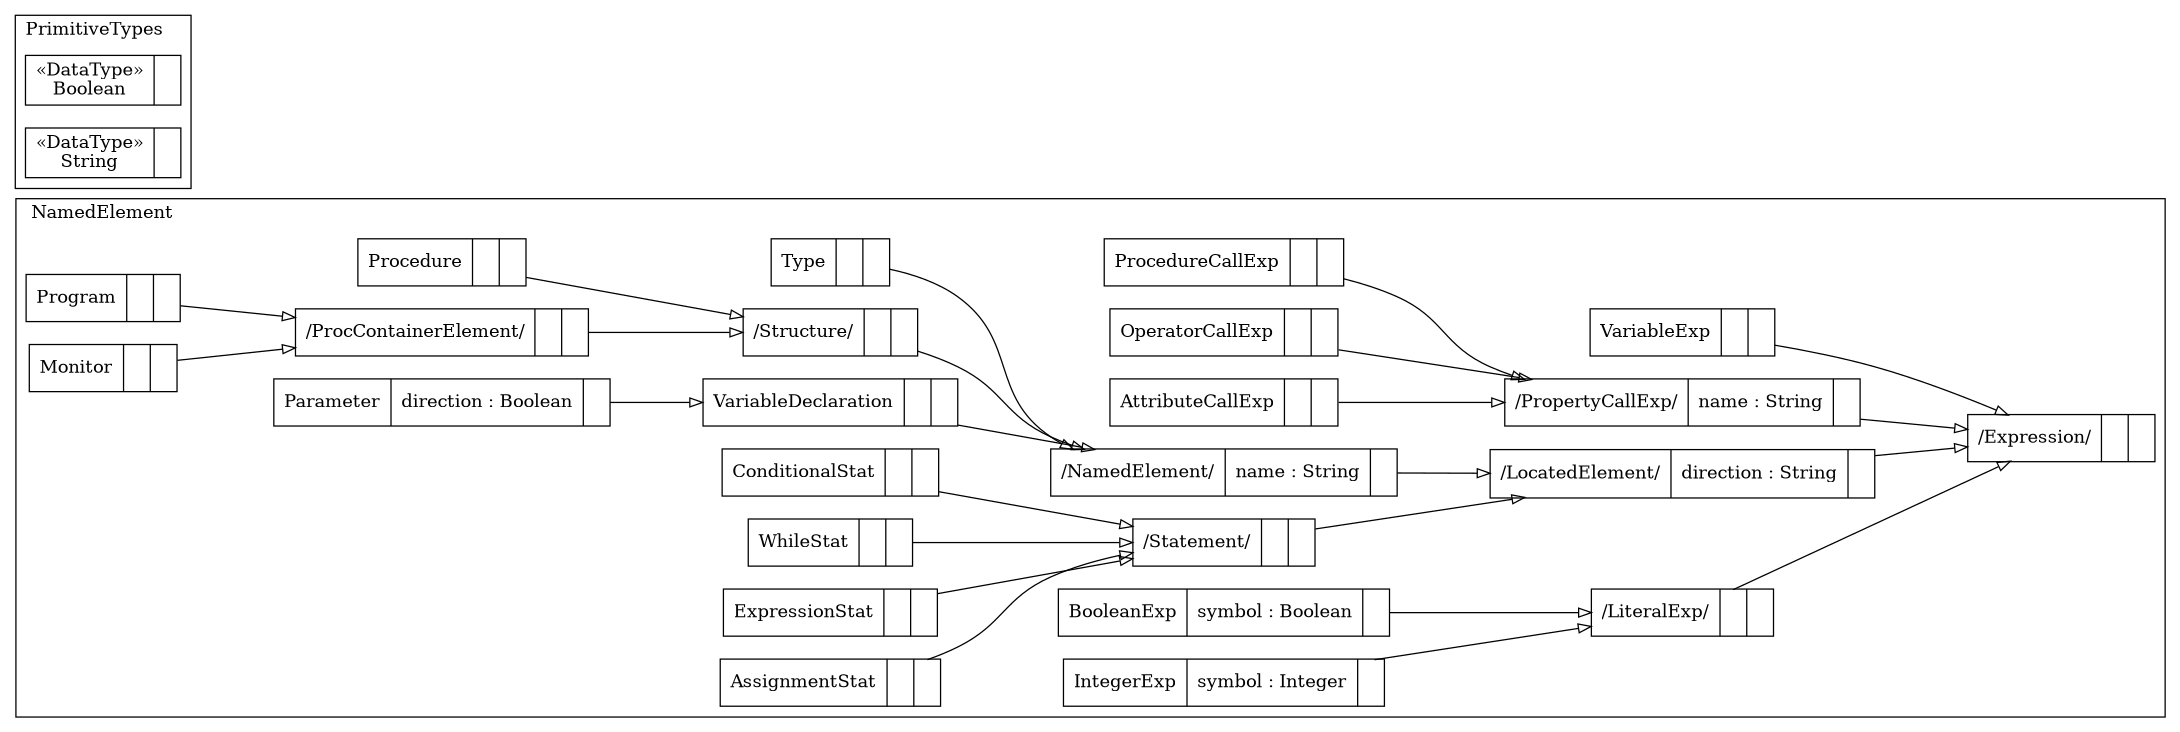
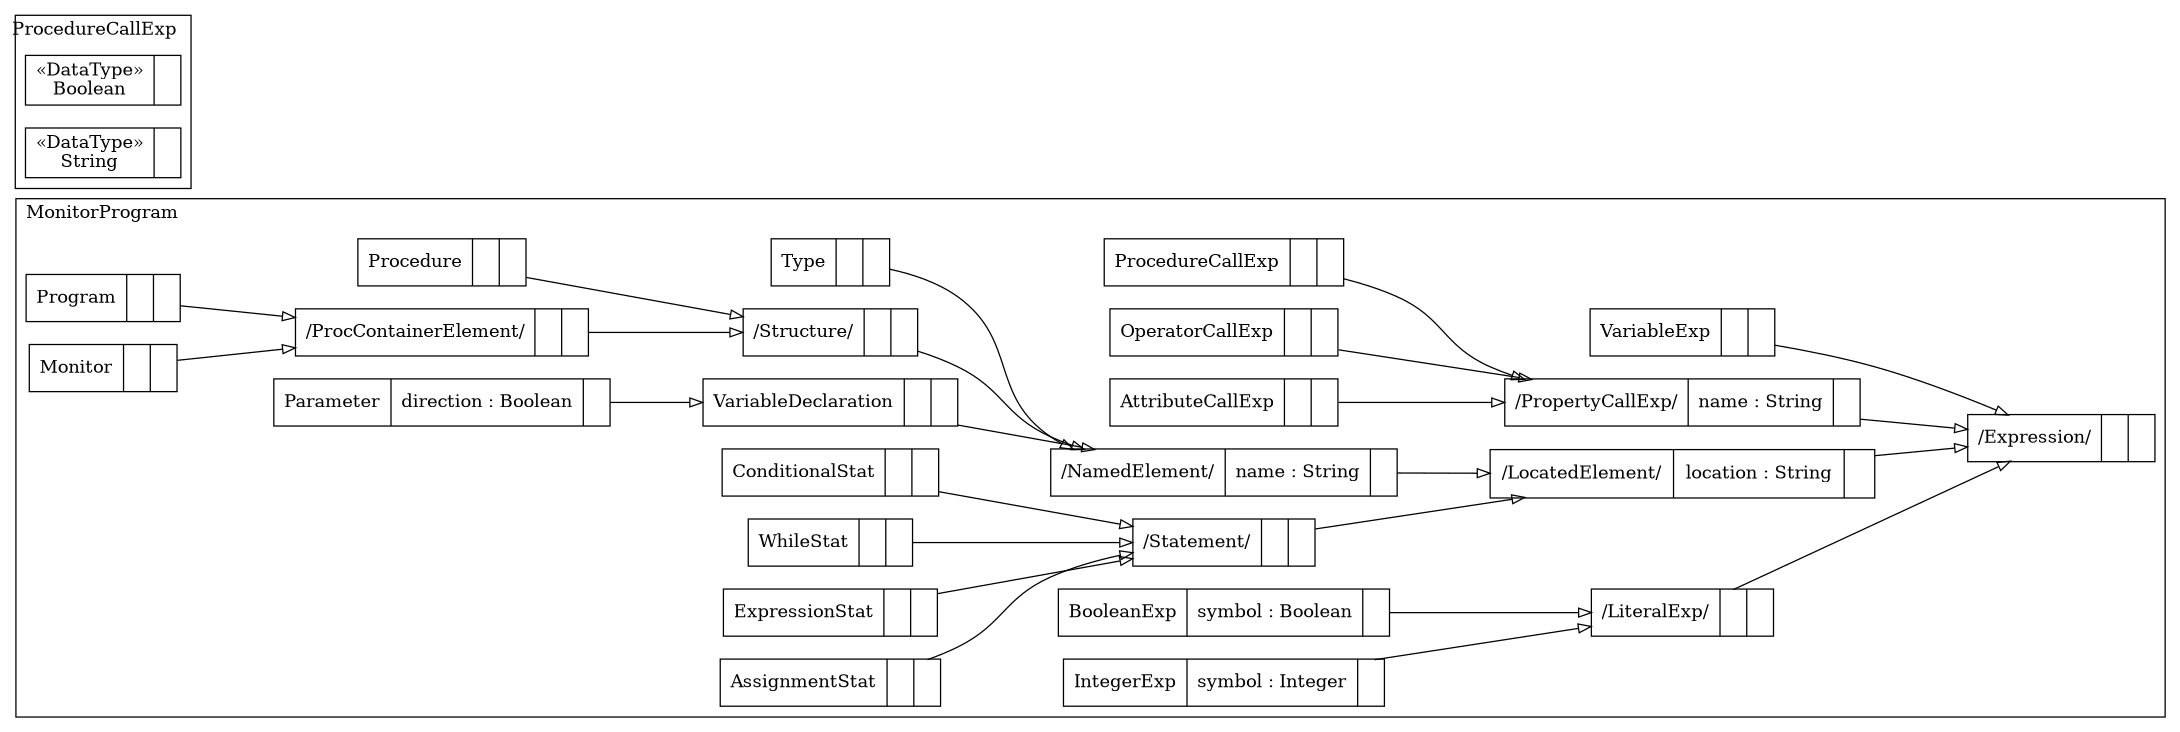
(95, 30) -> (95, 30)
(103, 213) -> (103, 213)
(1759, 473) -> (1759, 473)
